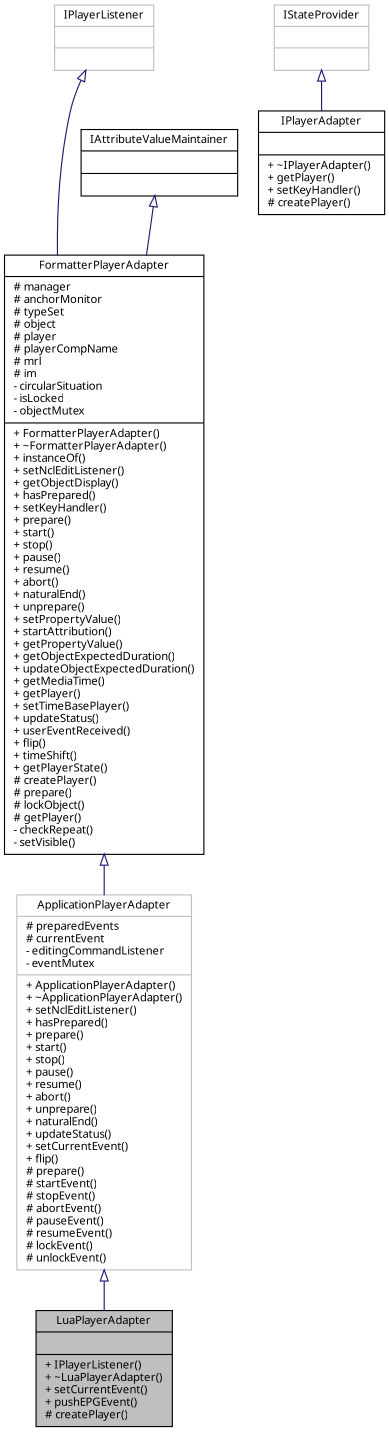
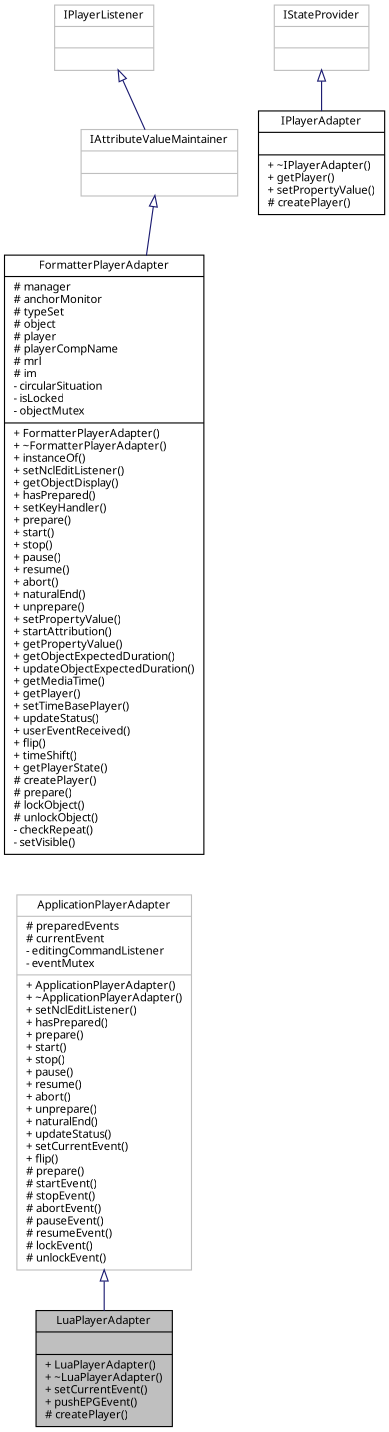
(159, 163) -> (159, 163)
(61, 167) -> (134, 105)
(314, 190) -> (322, 190)
(48, 818) -> (56, 818)
(104, 880) -> none
(93, 1365) -> (101, 1365)
